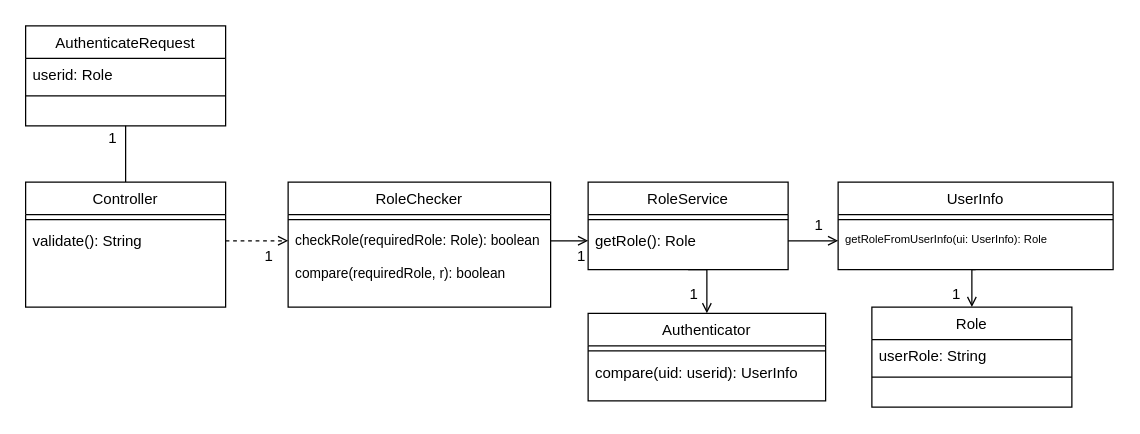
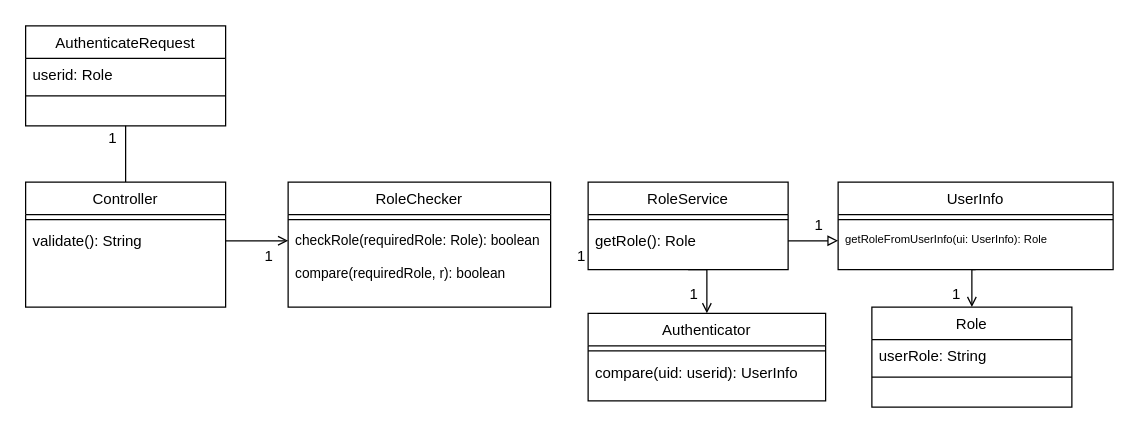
(256, 241) -> (256, 241)
(568, 241) -> none
(830, 241) -> (826, 241)
